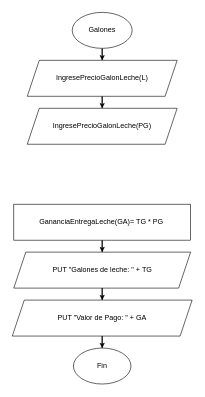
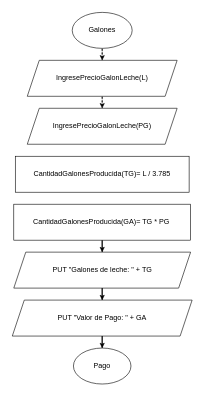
(102, 56) -> (102, 56)
(102, 104) -> (102, 104)
none -> (102, 174)
(103, 222) -> (103, 222)
(102, 366) -> (102, 366)
